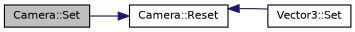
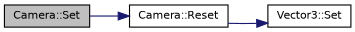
(254, 9) -> (242, 24)
